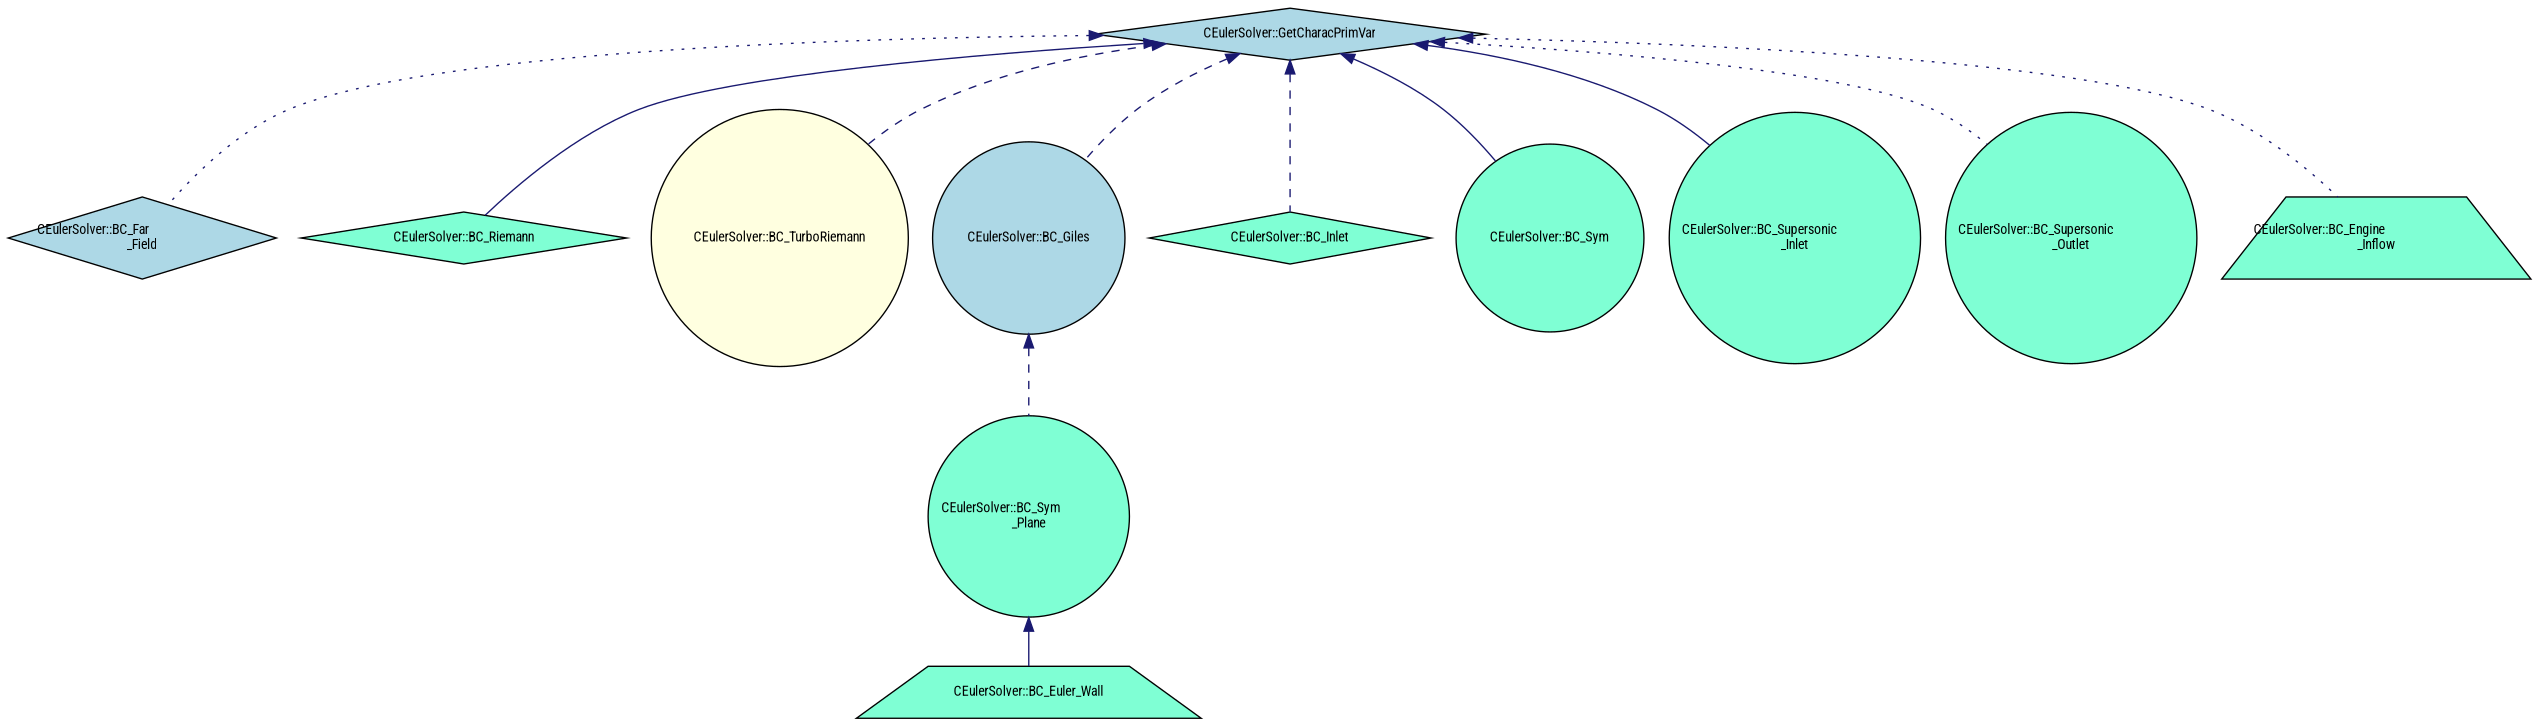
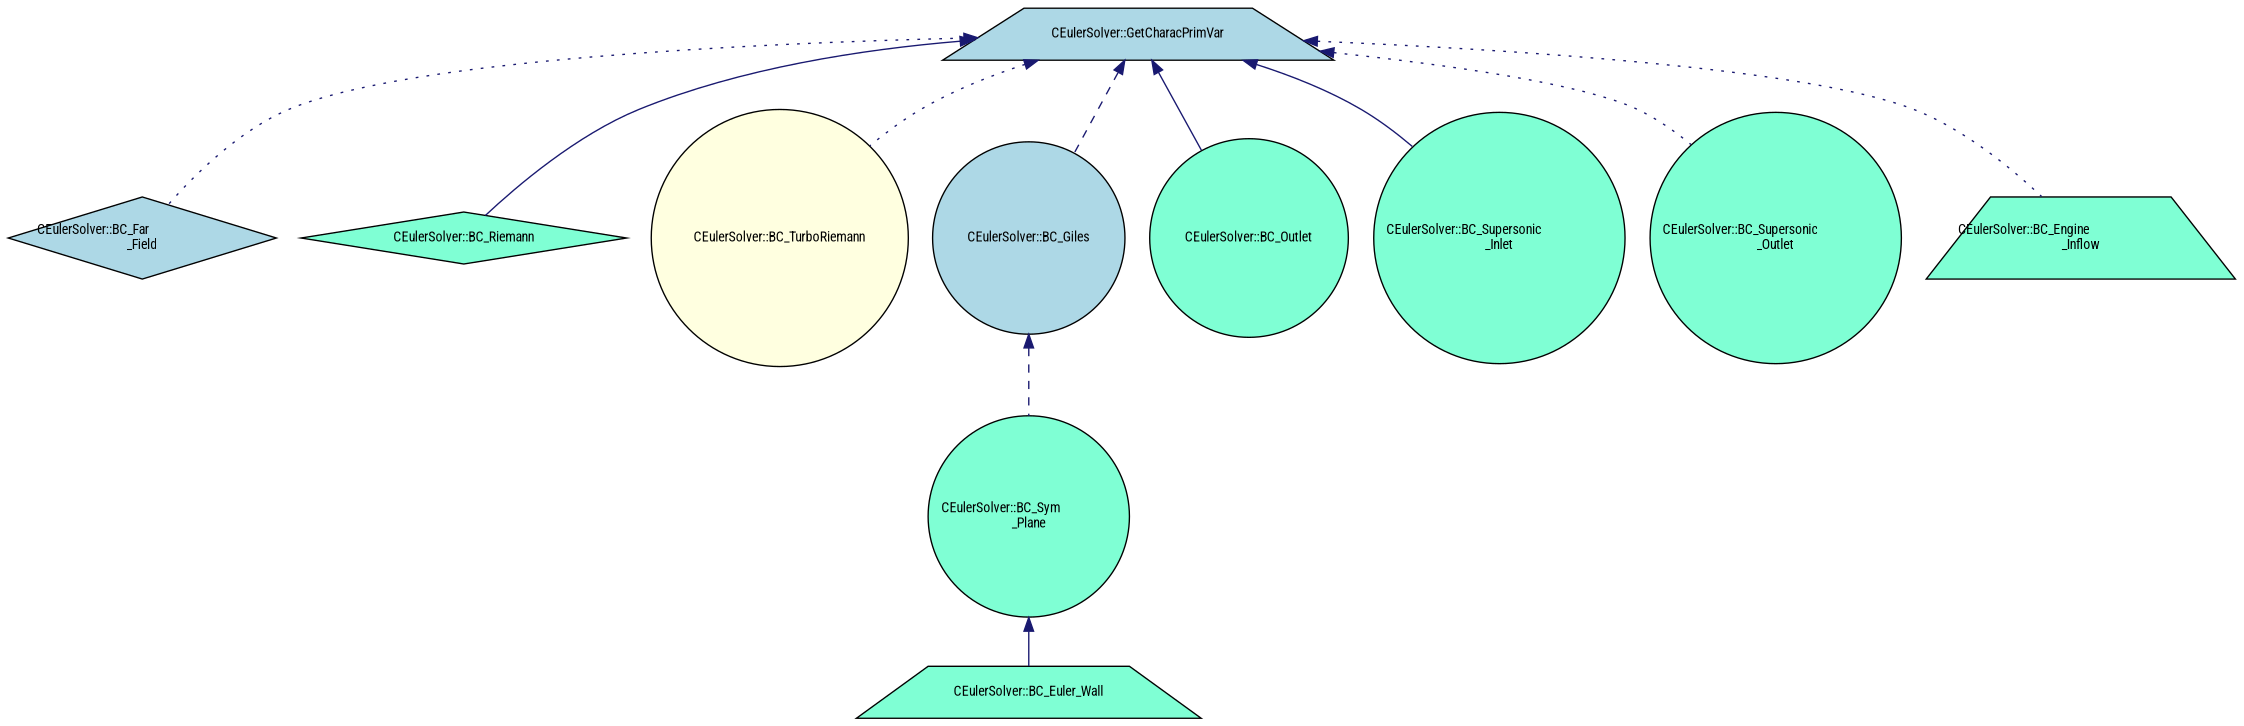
(1290, 34) -> (1138, 34)
(1003, 77) -> (943, 97)
(1290, 238) -> none
(1550, 238) -> (1249, 238)
